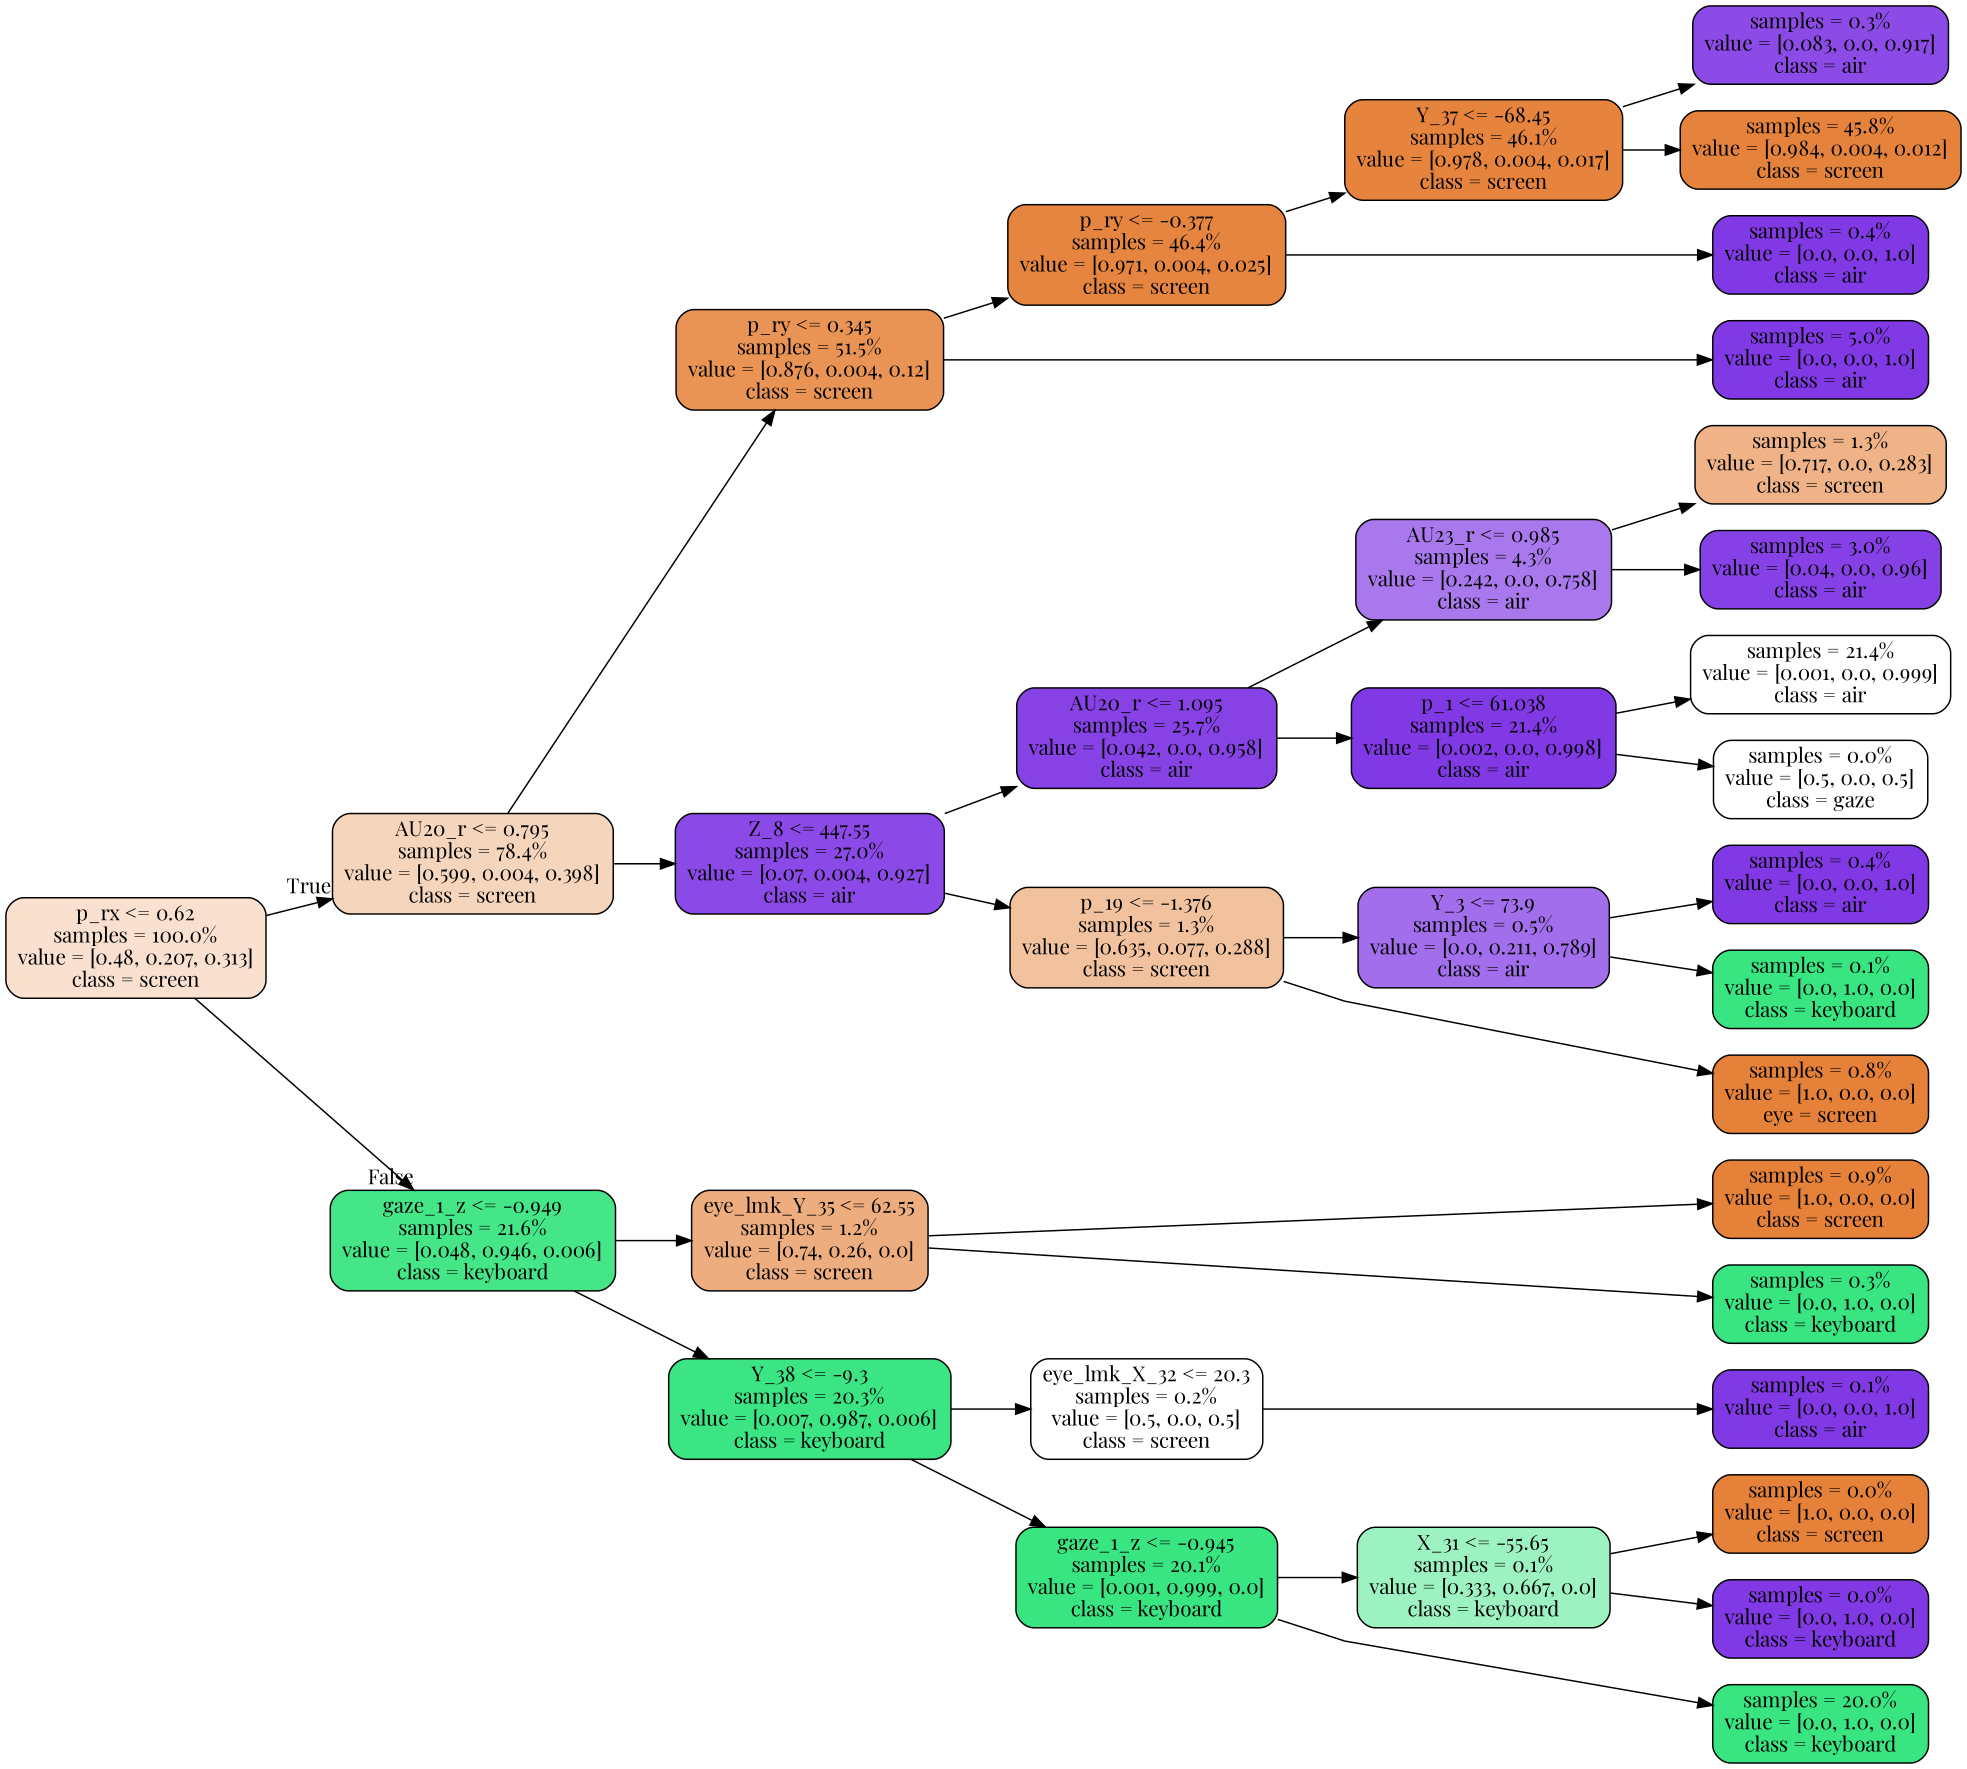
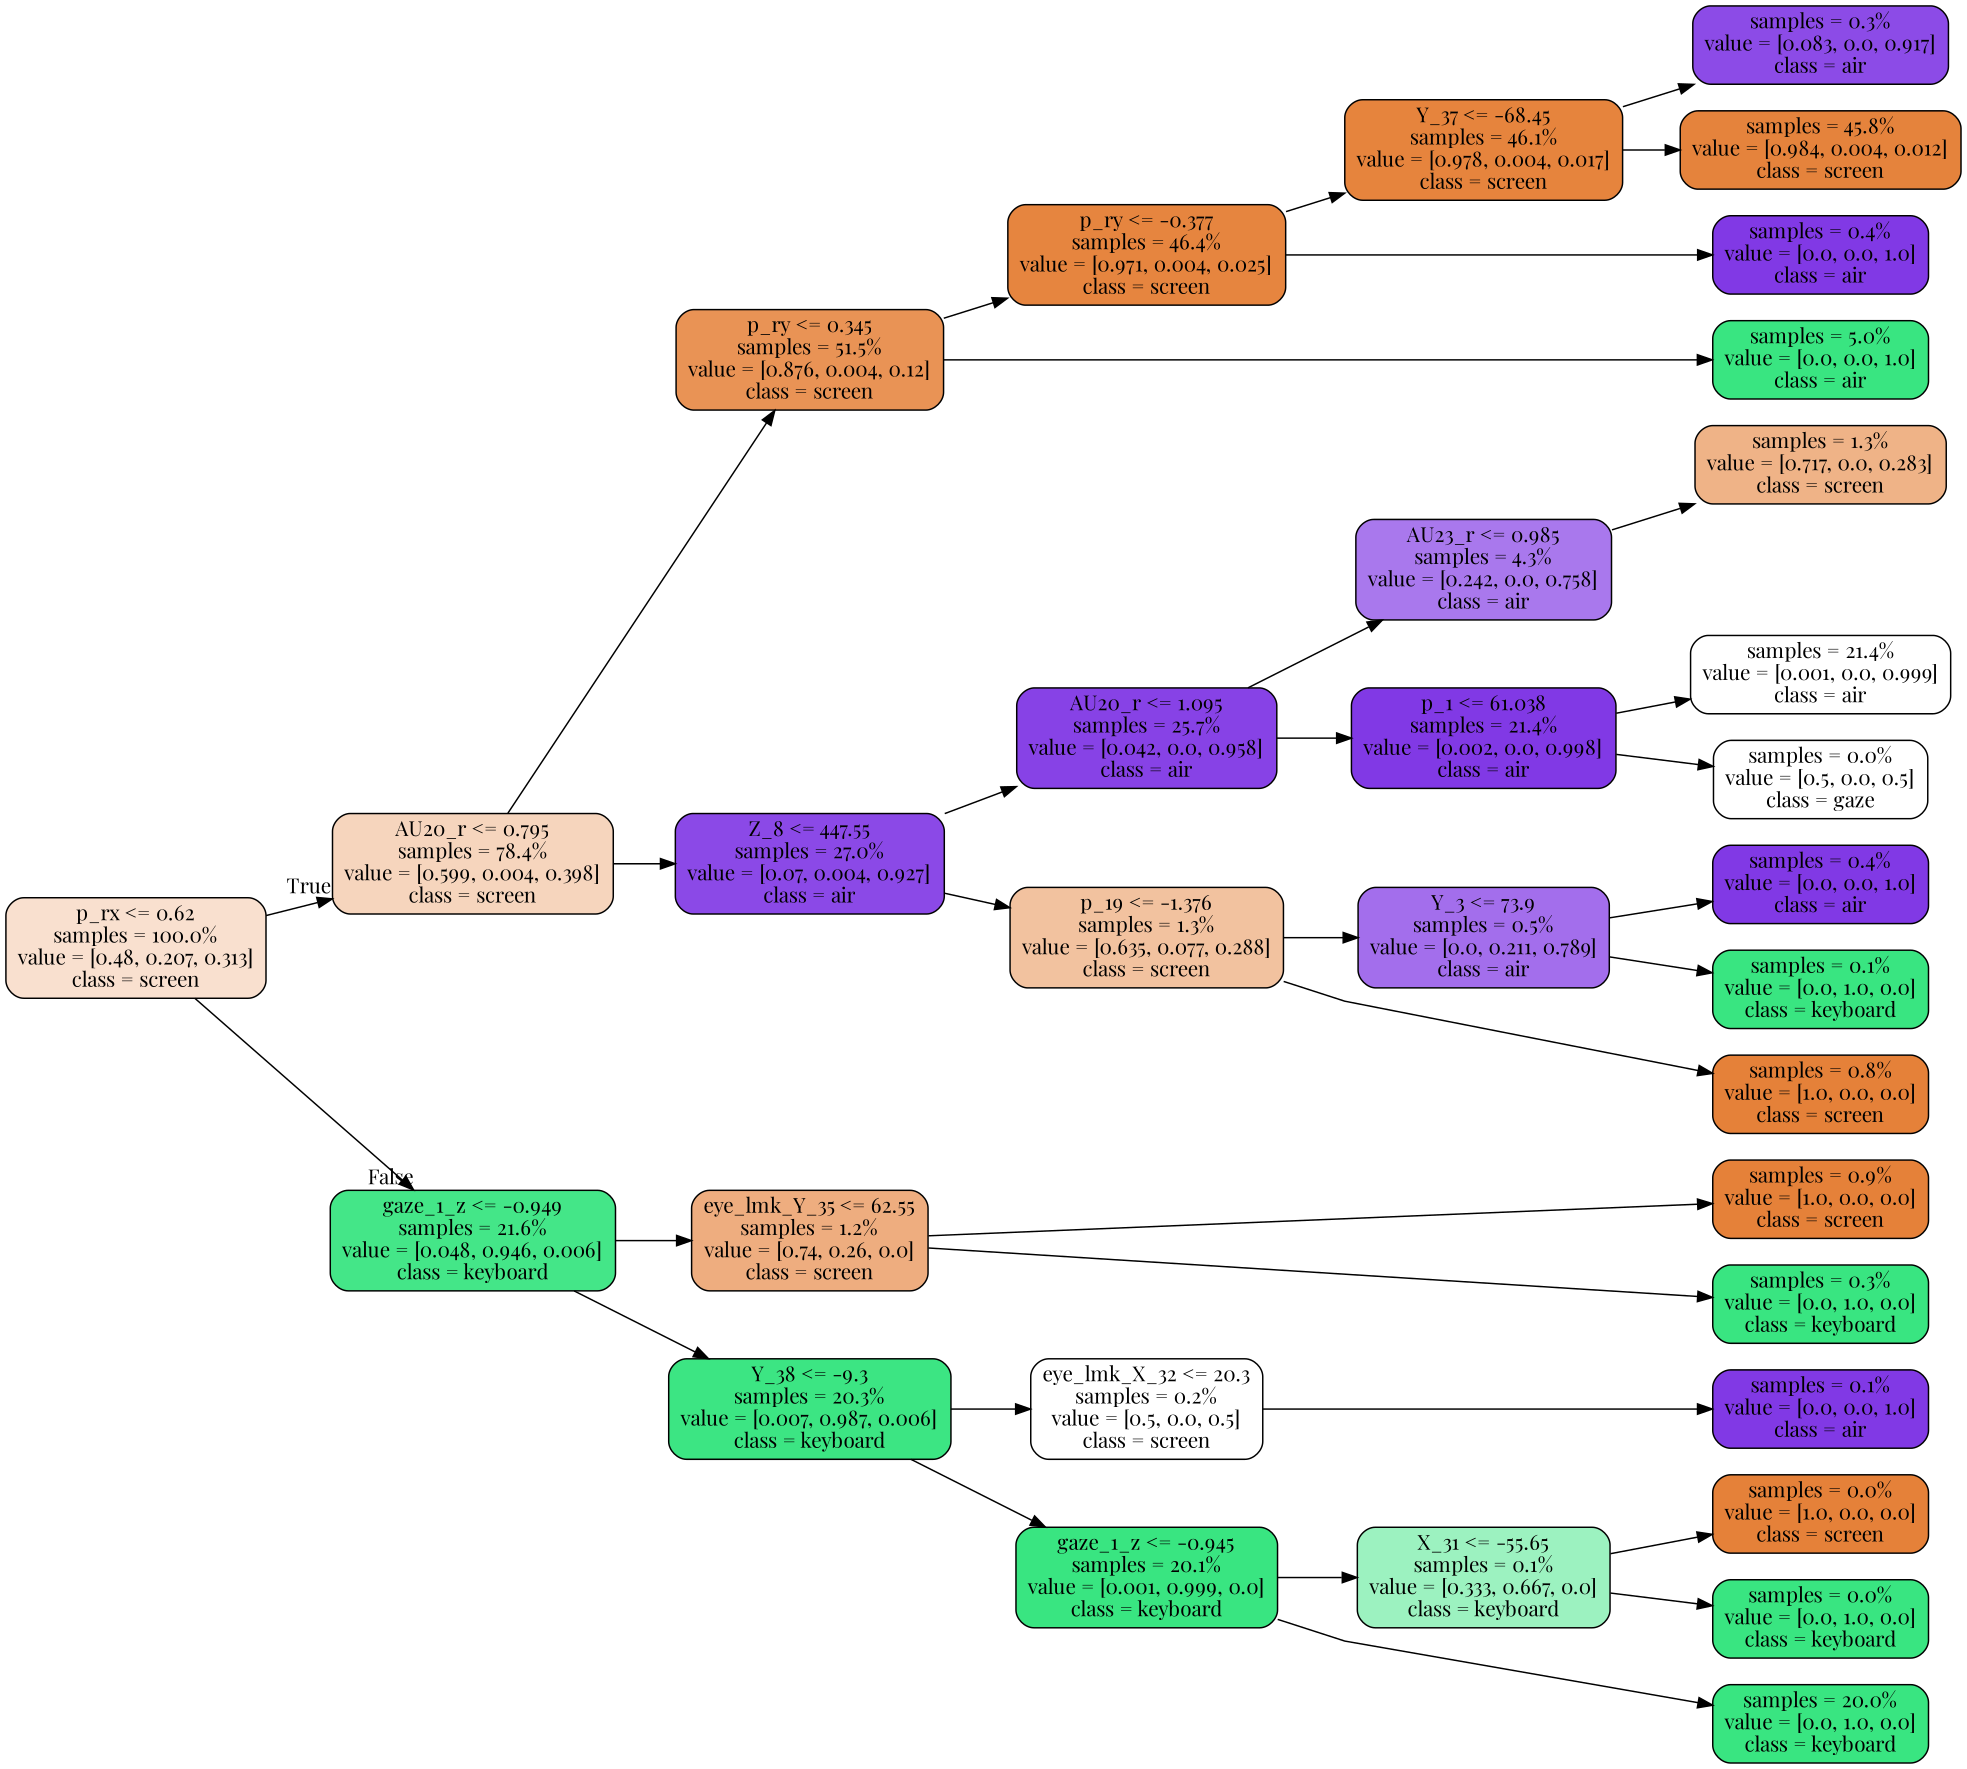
(1821, 360) -> (1821, 360)
(1821, 570) -> none
(1821, 1094) -> (1821, 1094)
(1821, 1619) -> (1821, 1619)
